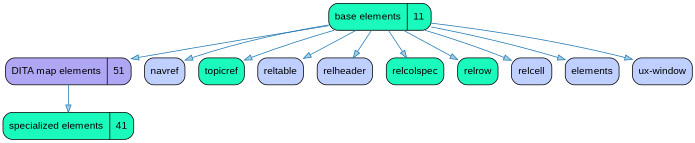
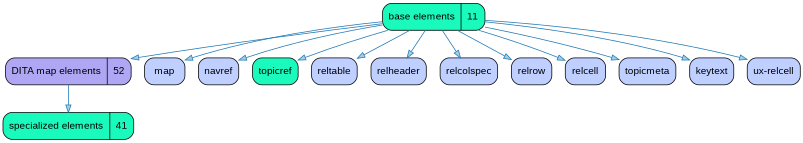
(119, 71) -> (119, 71)
none -> (165, 71)
(415, 71) -> (469, 71)
(478, 71) -> (532, 71)
(592, 71) -> (647, 71)
(662, 71) -> (774, 71)
none -> (712, 71)
